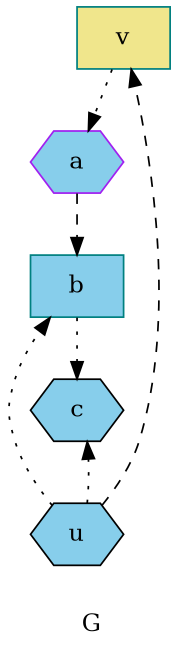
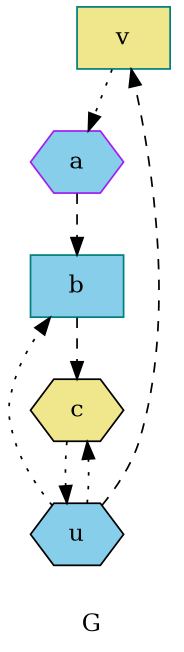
(77, 340) -> (77, 340)
(77, 410) -> (77, 410)
none -> (66, 464)
